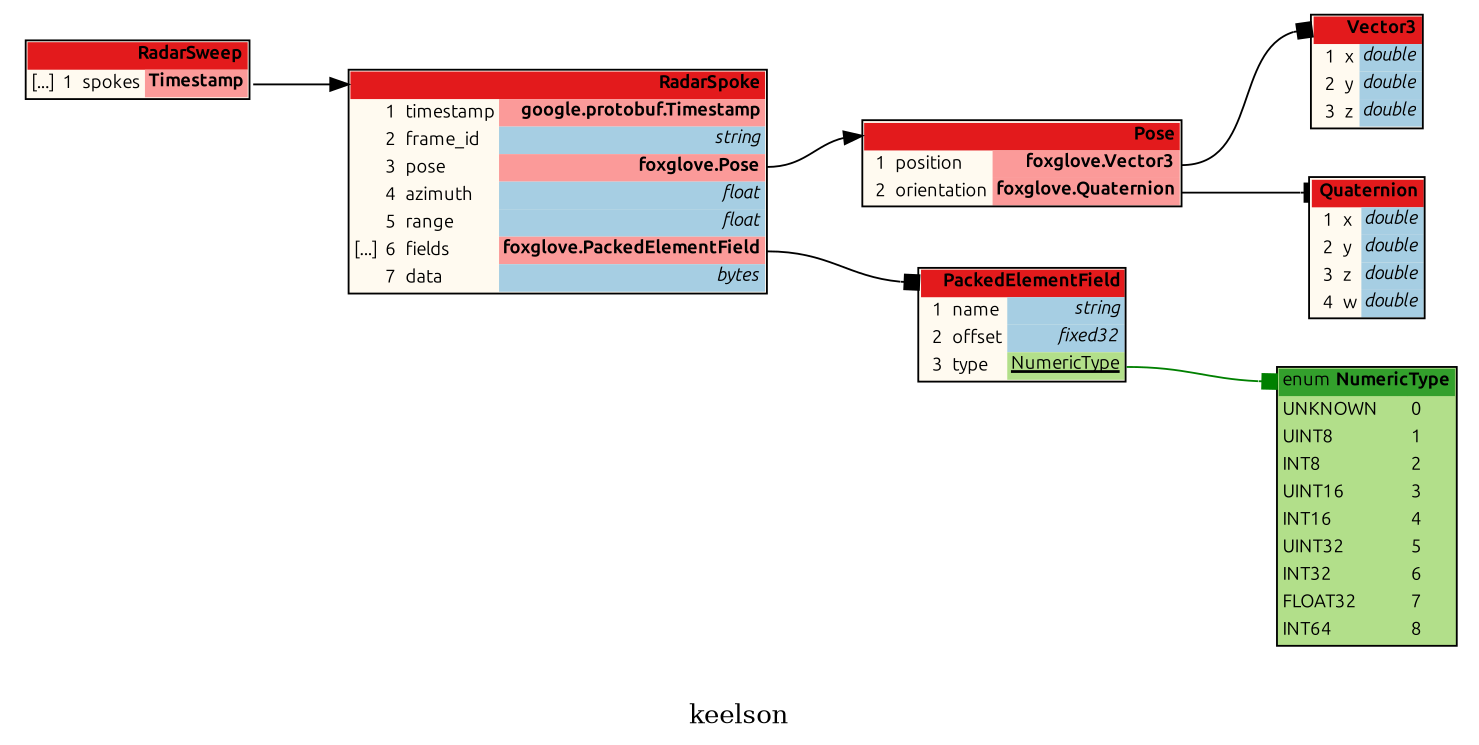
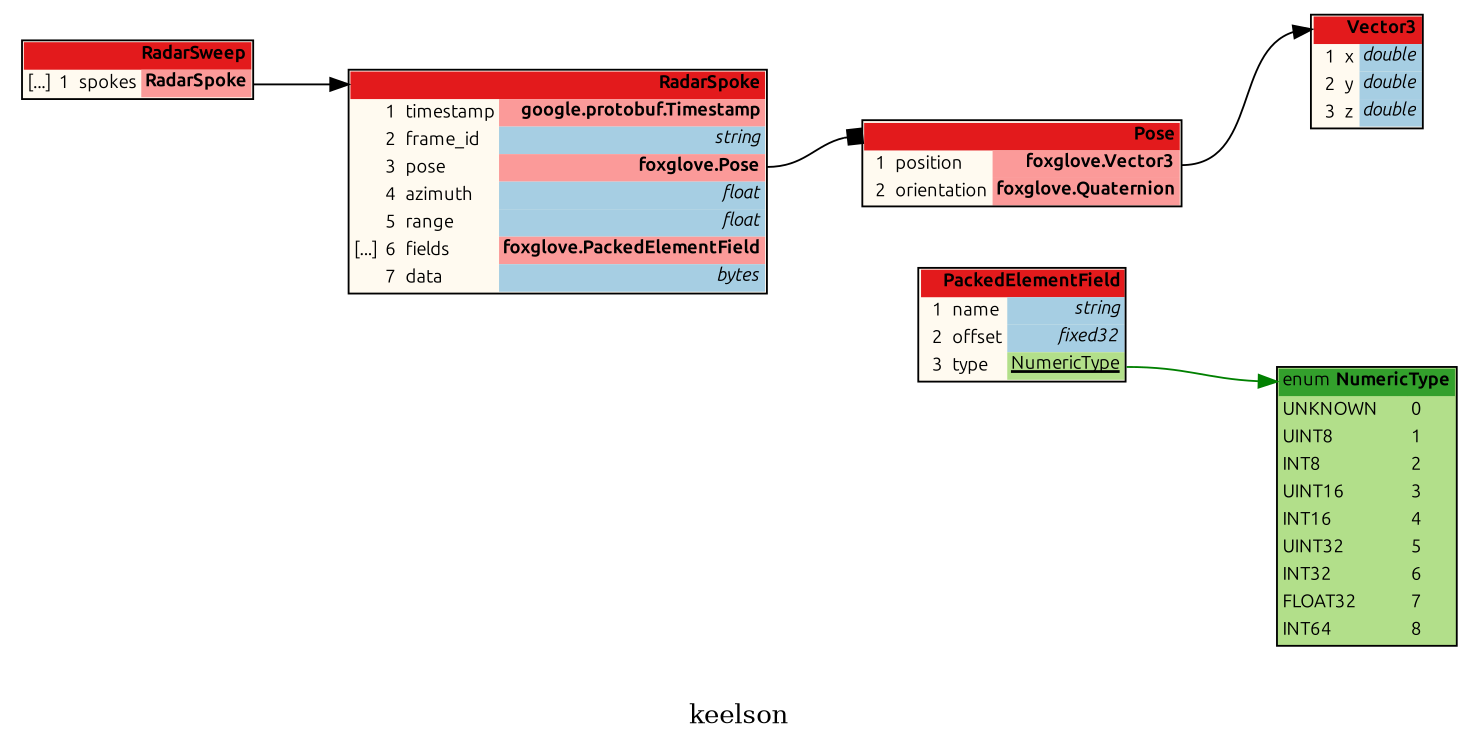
(196, 81) -> (196, 81)
(1244, 106) -> (1244, 106)
(807, 156) -> (807, 156)
(1367, 248) -> none
(834, 264) -> none
(1192, 373) -> (1192, 373)
